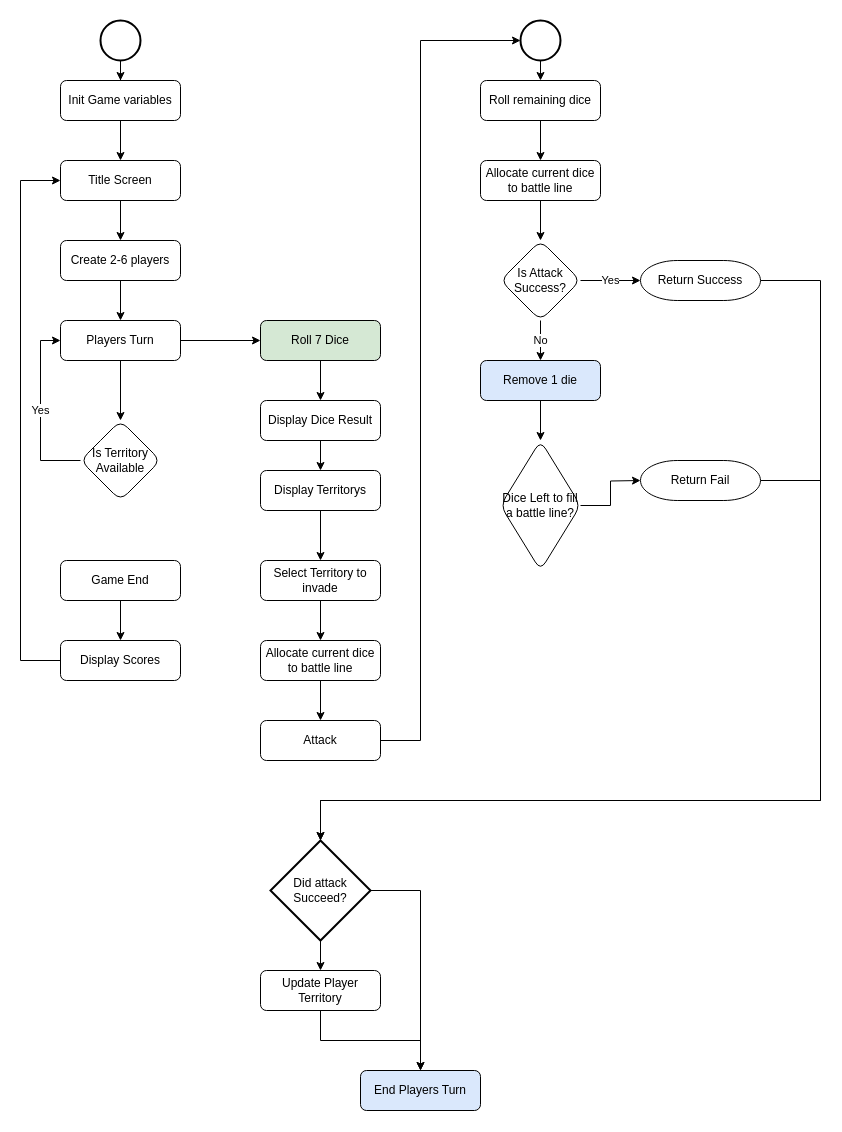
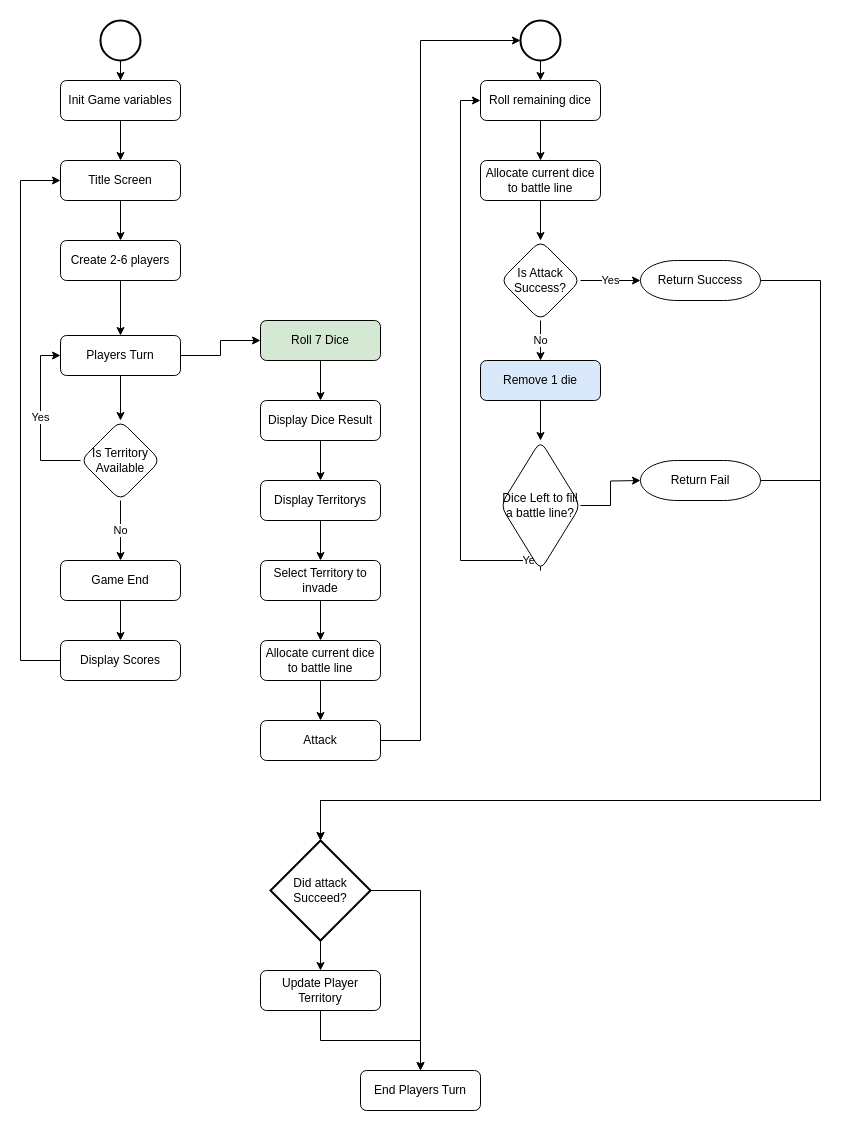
(121, 341) -> (121, 356)
none -> (461, 362)
(321, 491) -> (321, 501)
none -> (121, 527)
(421, 1091) -> (421, 1091)
